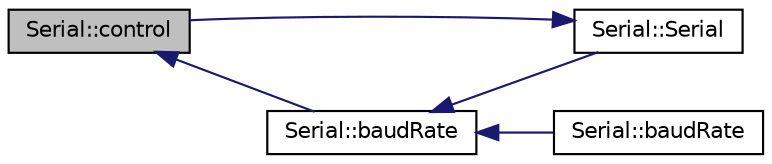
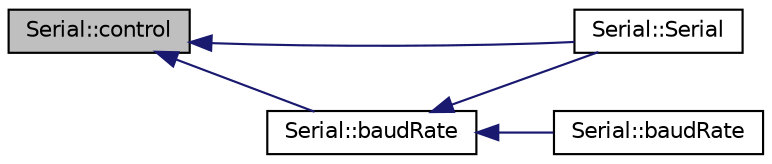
(371, 17) -> (393, 46)
